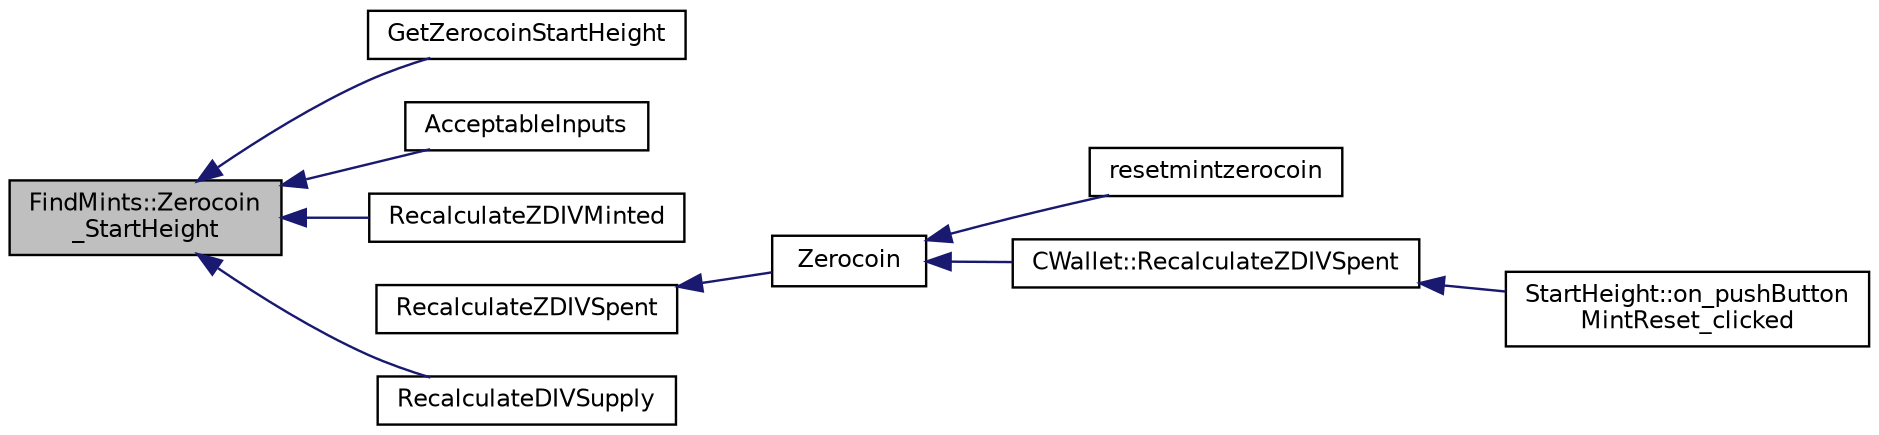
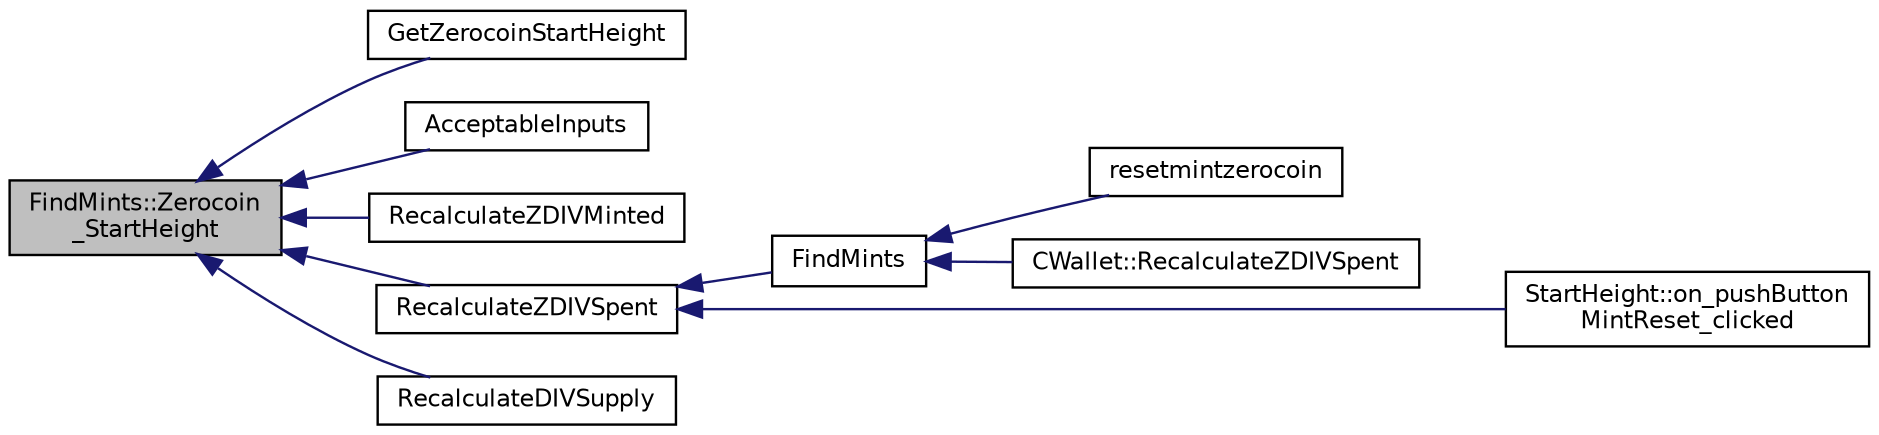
(849, 261) -> (849, 261)
none -> (368, 271)
(1475, 289) -> (1104, 309)
